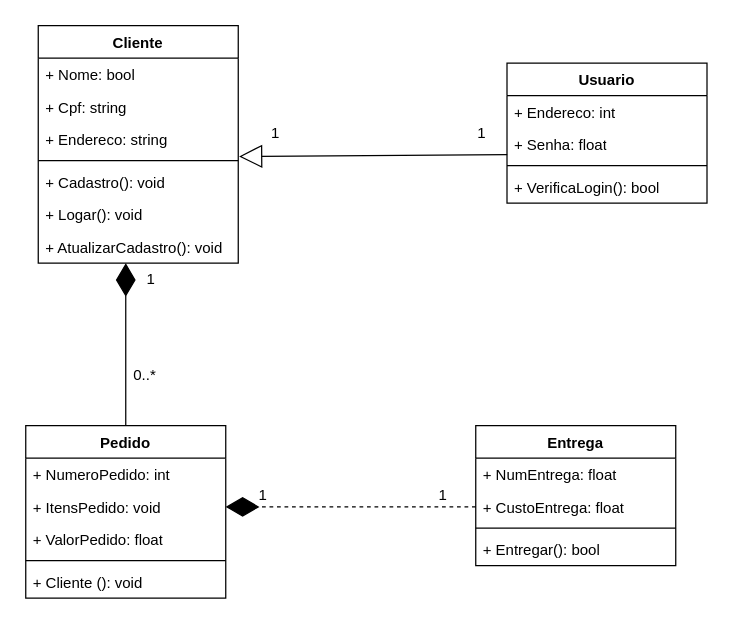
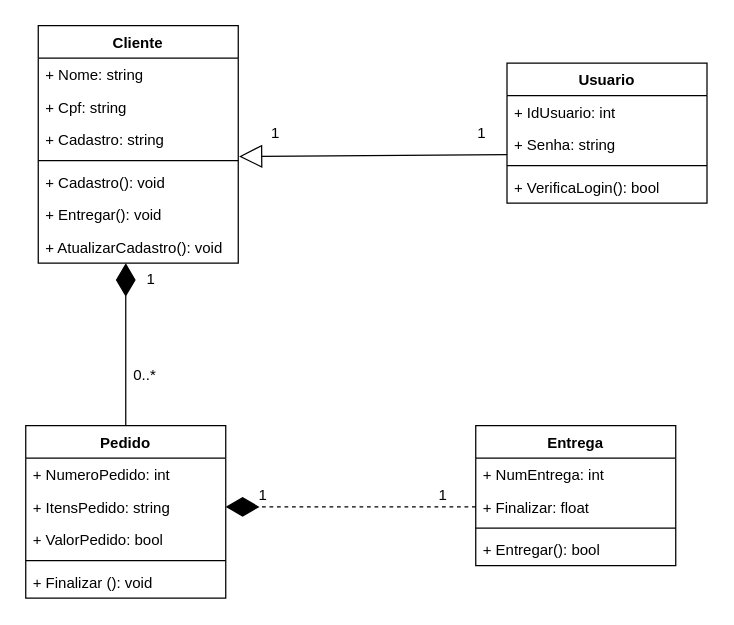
(88, 76) -> (97, 76)
(570, 113) -> (572, 113)
(113, 141) -> (113, 141)
(565, 146) -> (570, 146)
(101, 216) -> (113, 216)
(555, 476) -> (547, 476)
(103, 508) -> (112, 508)
(564, 508) -> (545, 508)
(105, 541) -> (101, 541)
(95, 583) -> (102, 583)
